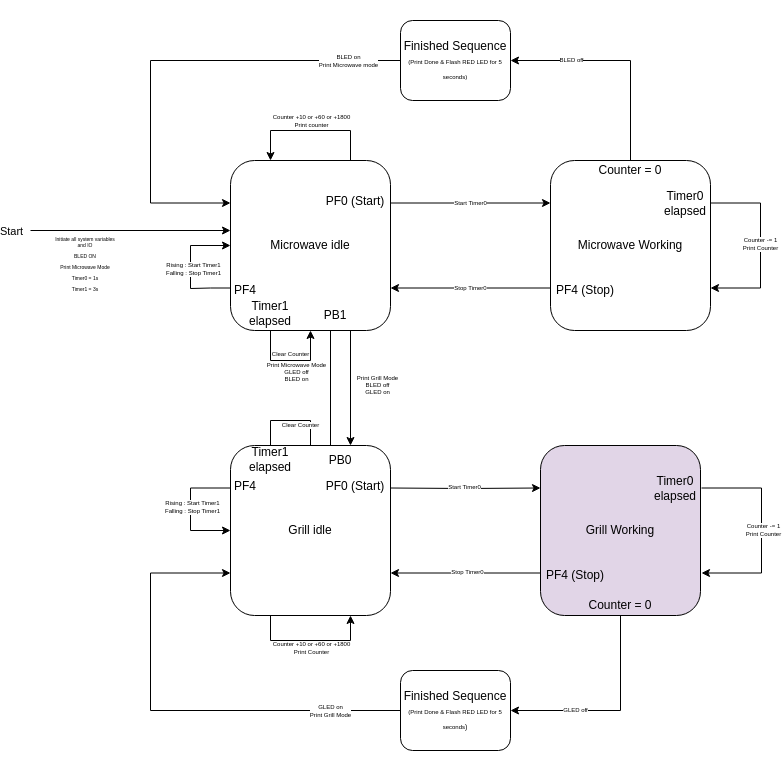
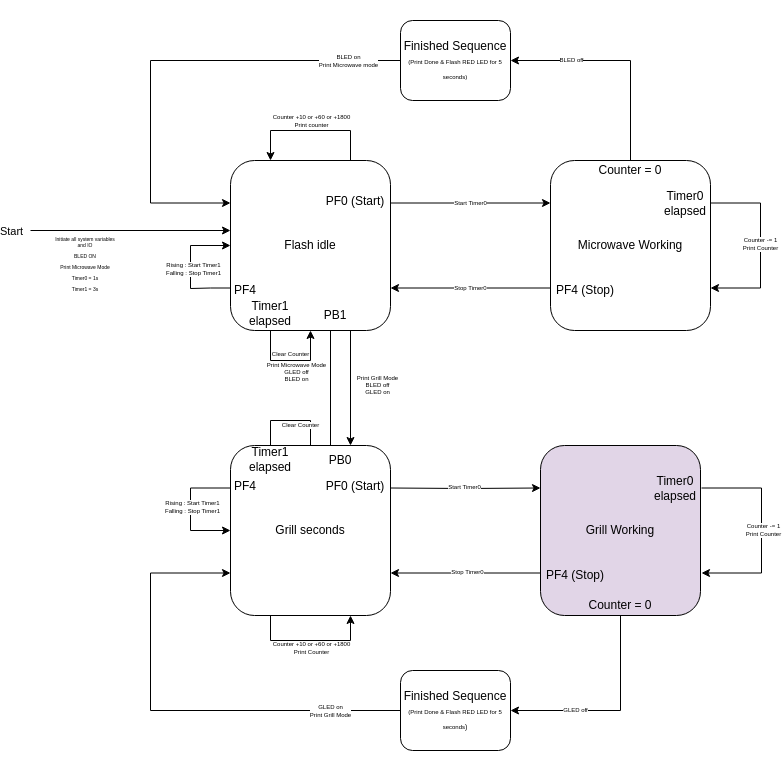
(311, 246) -> (311, 246)
(311, 531) -> (311, 531)
